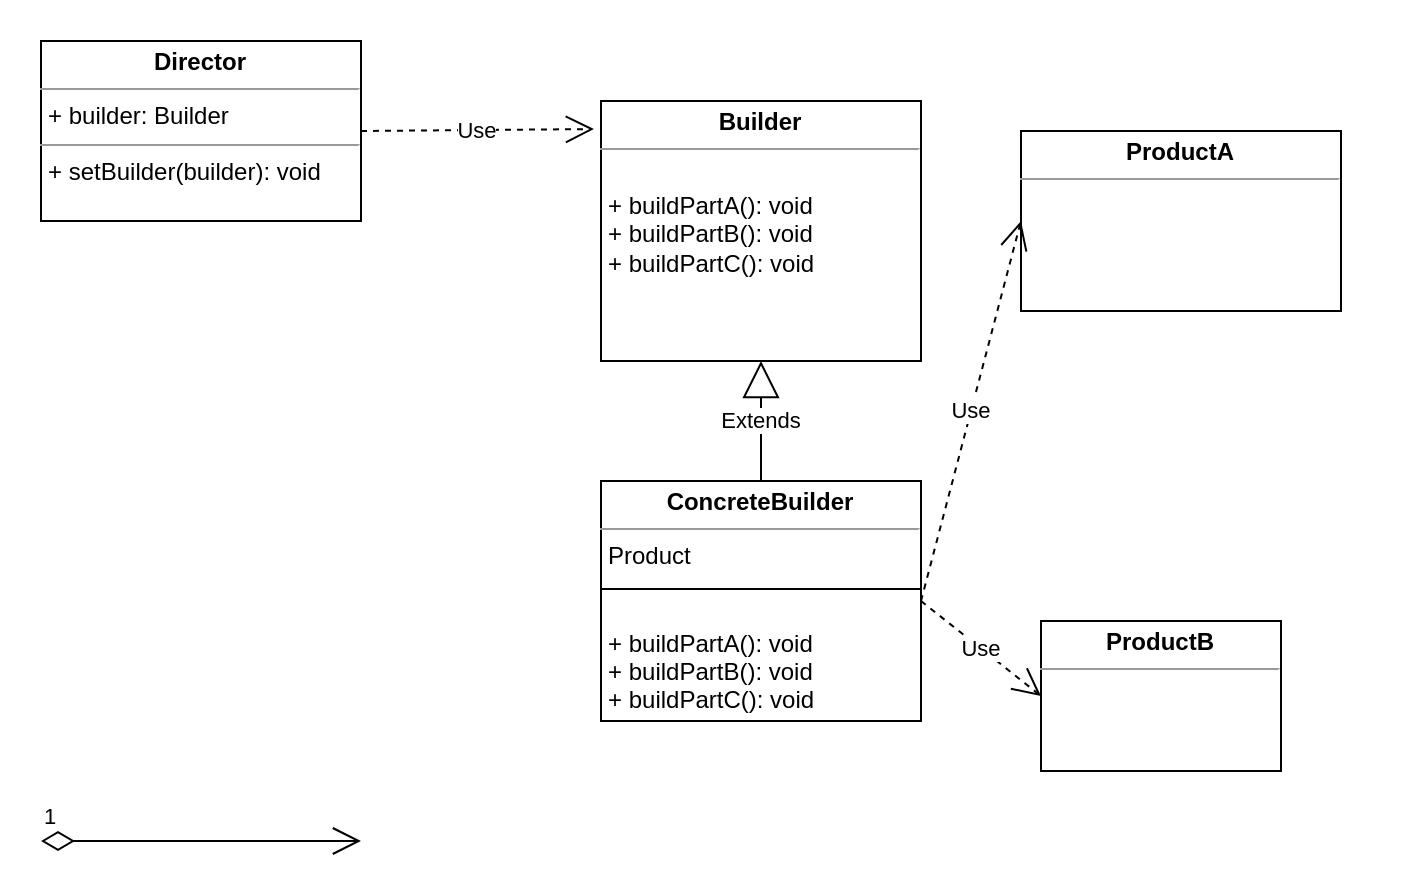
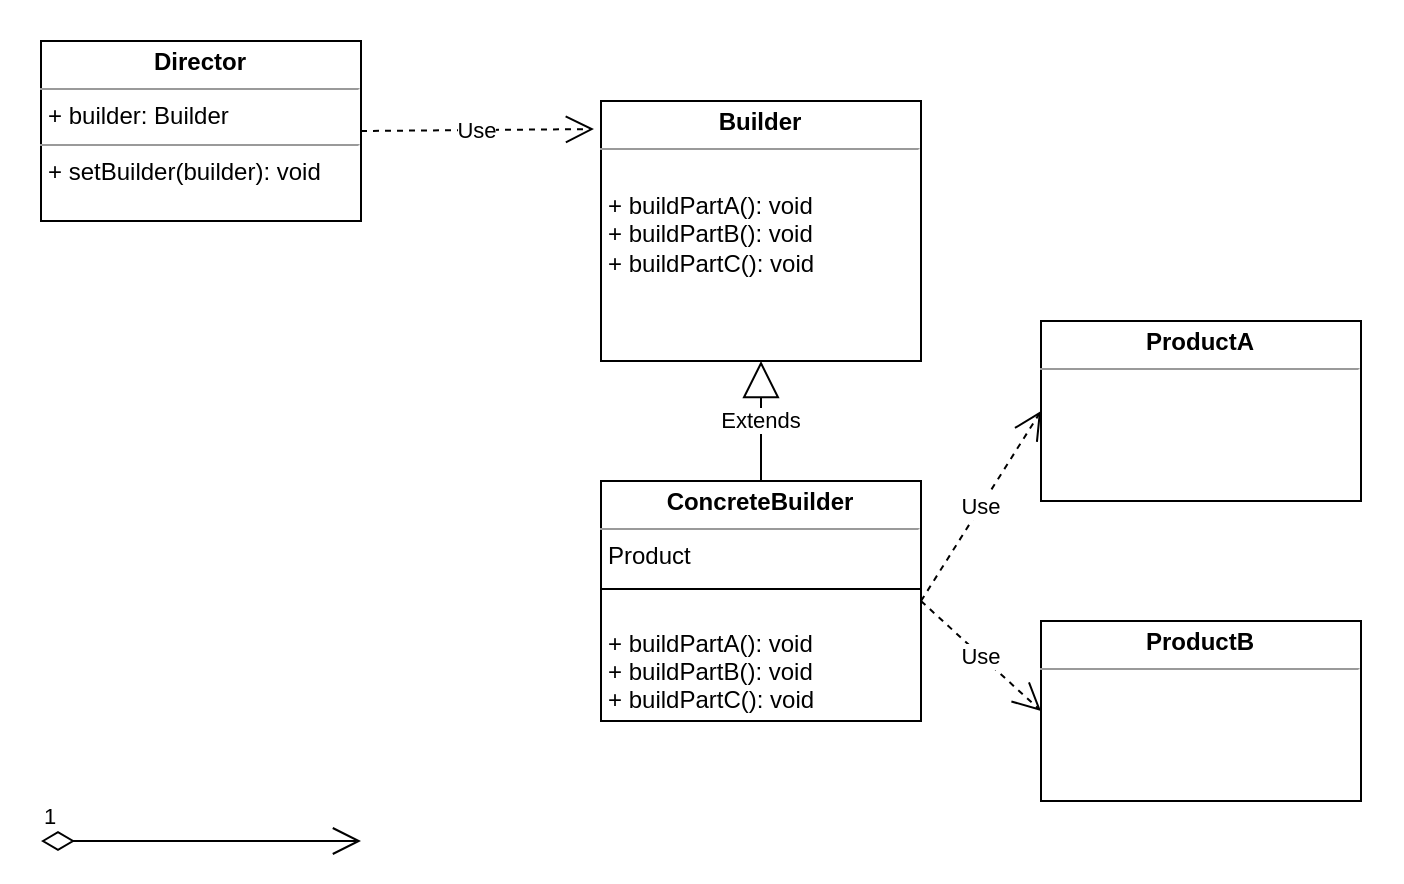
(1181, 221) -> (1201, 411)
(1161, 696) -> (1201, 711)
